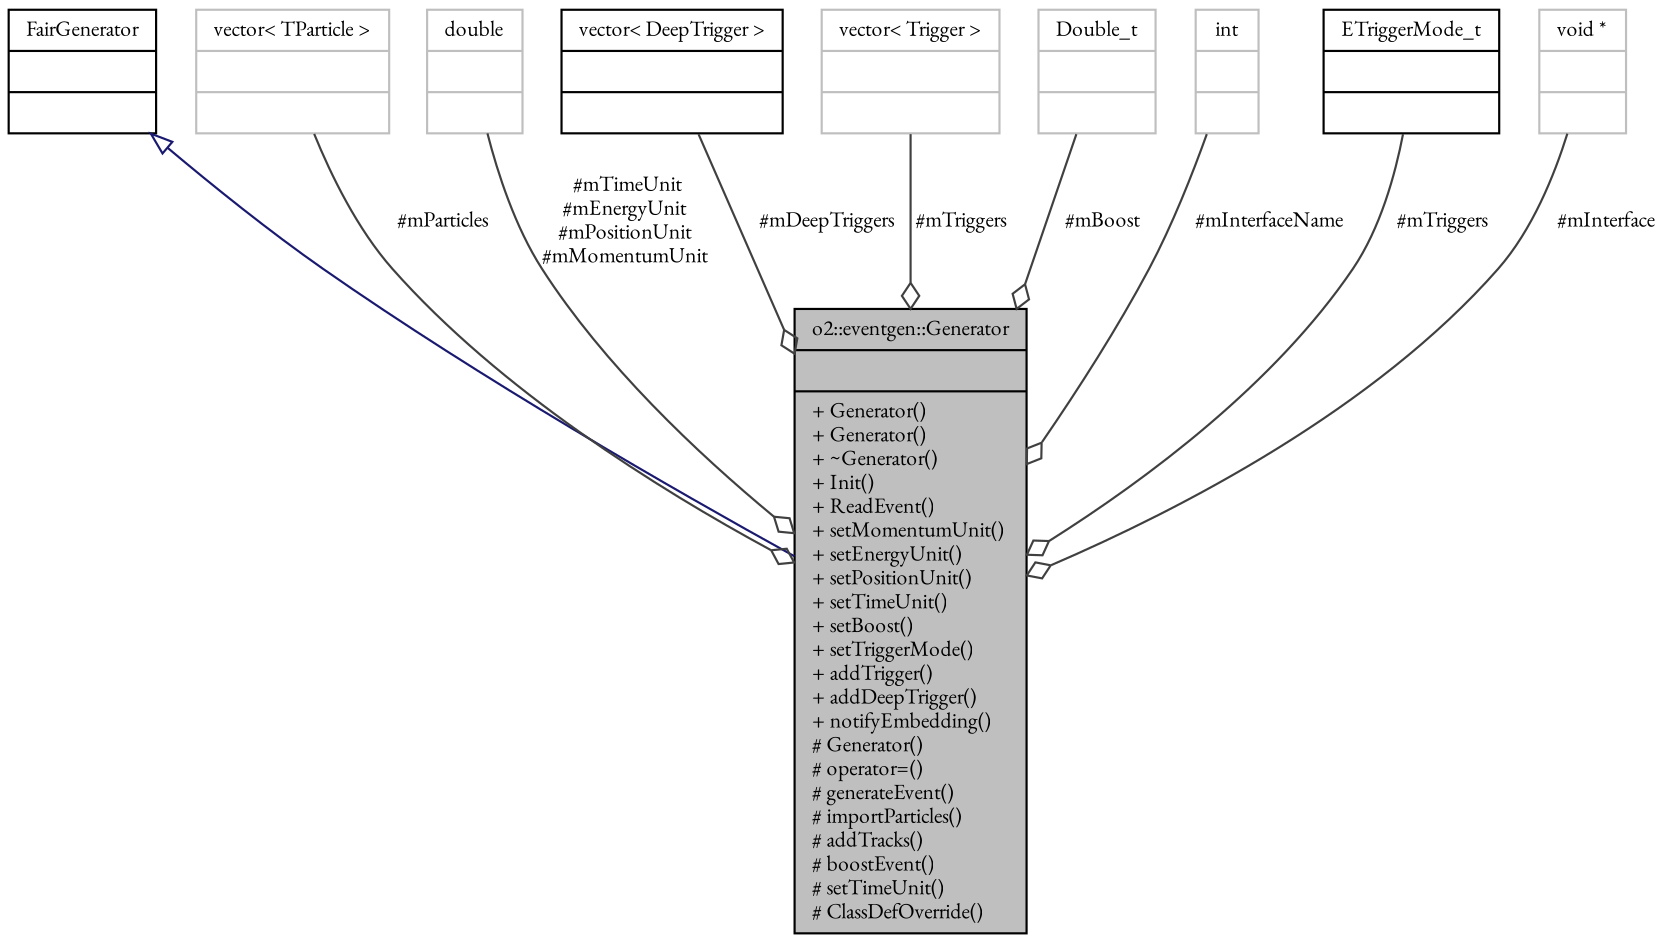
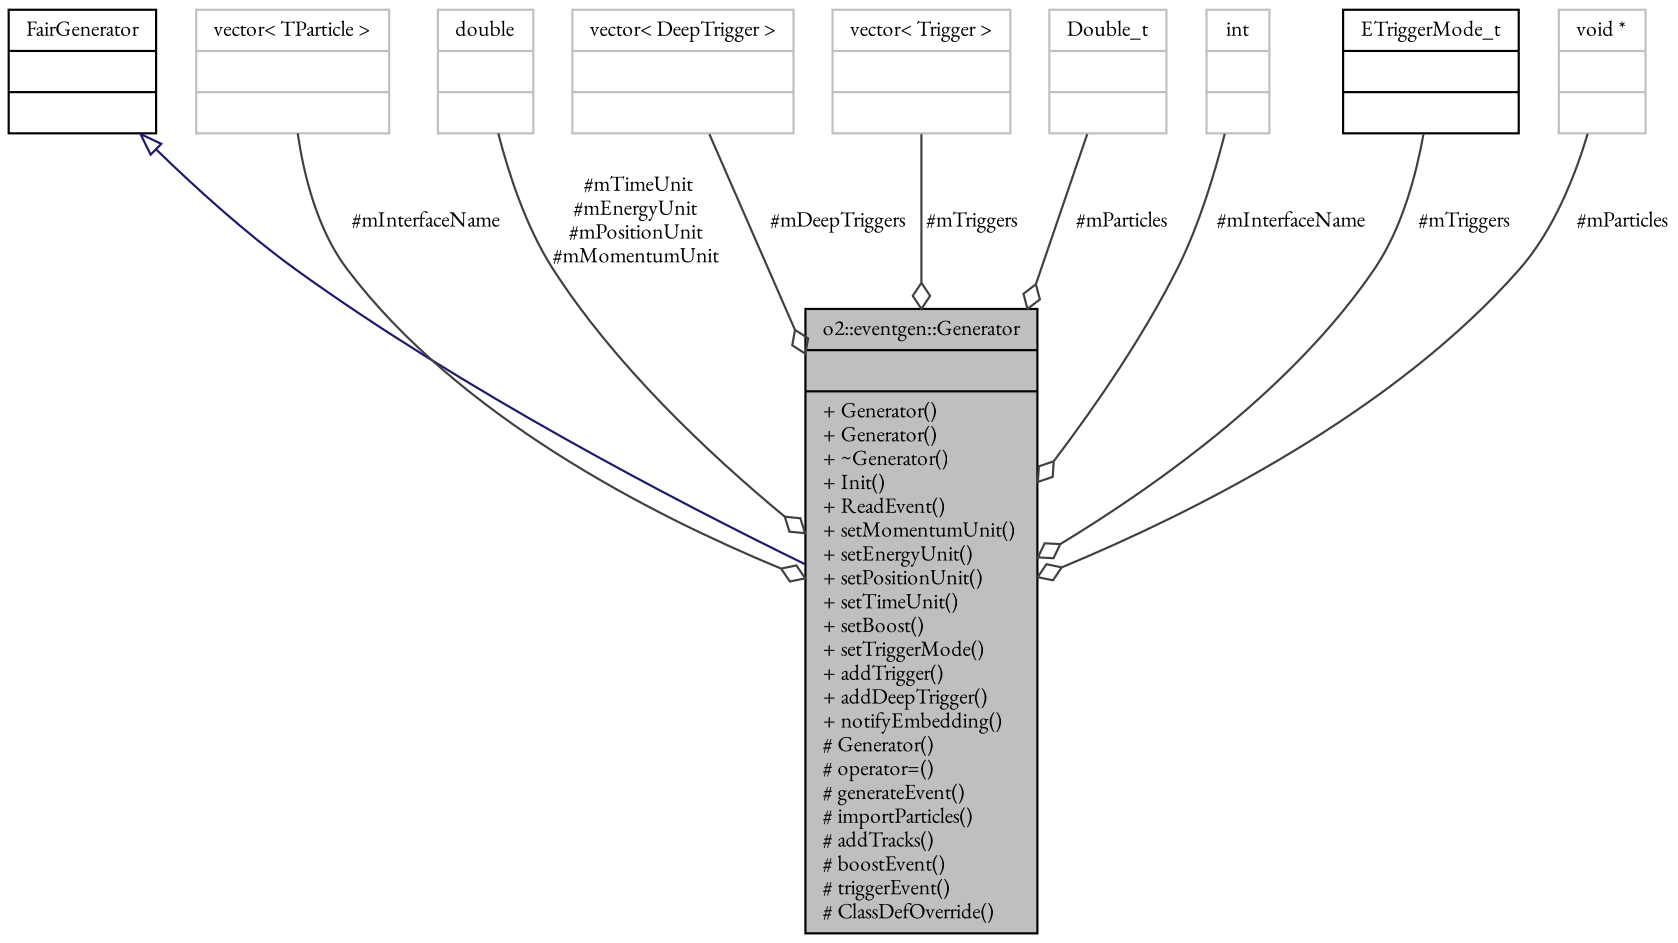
(672, 72) -> (683, 72)
(441, 221) -> (424, 221)
(1100, 221) -> (1120, 221)
(1604, 221) -> (1621, 221)
(878, 888) -> (887, 888)
